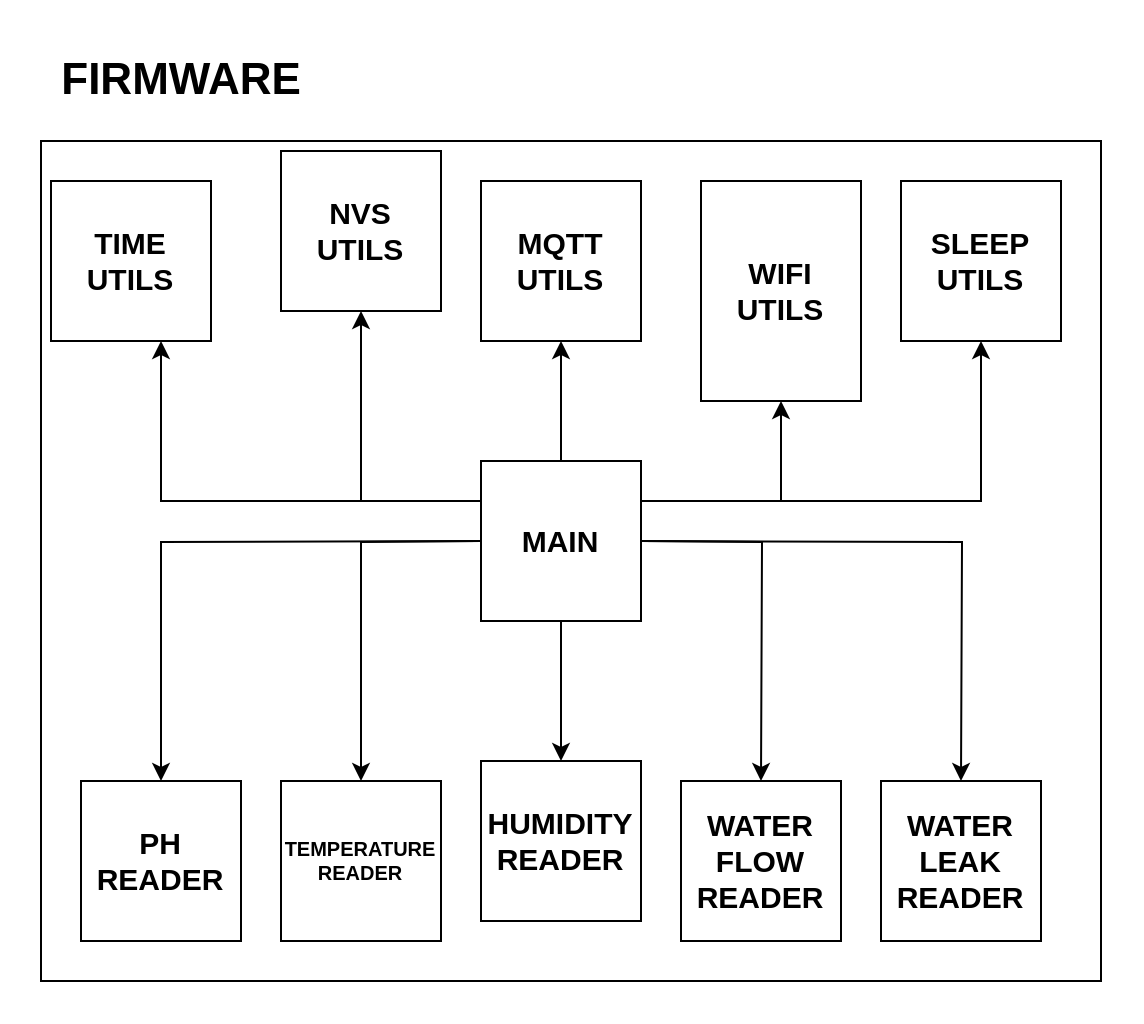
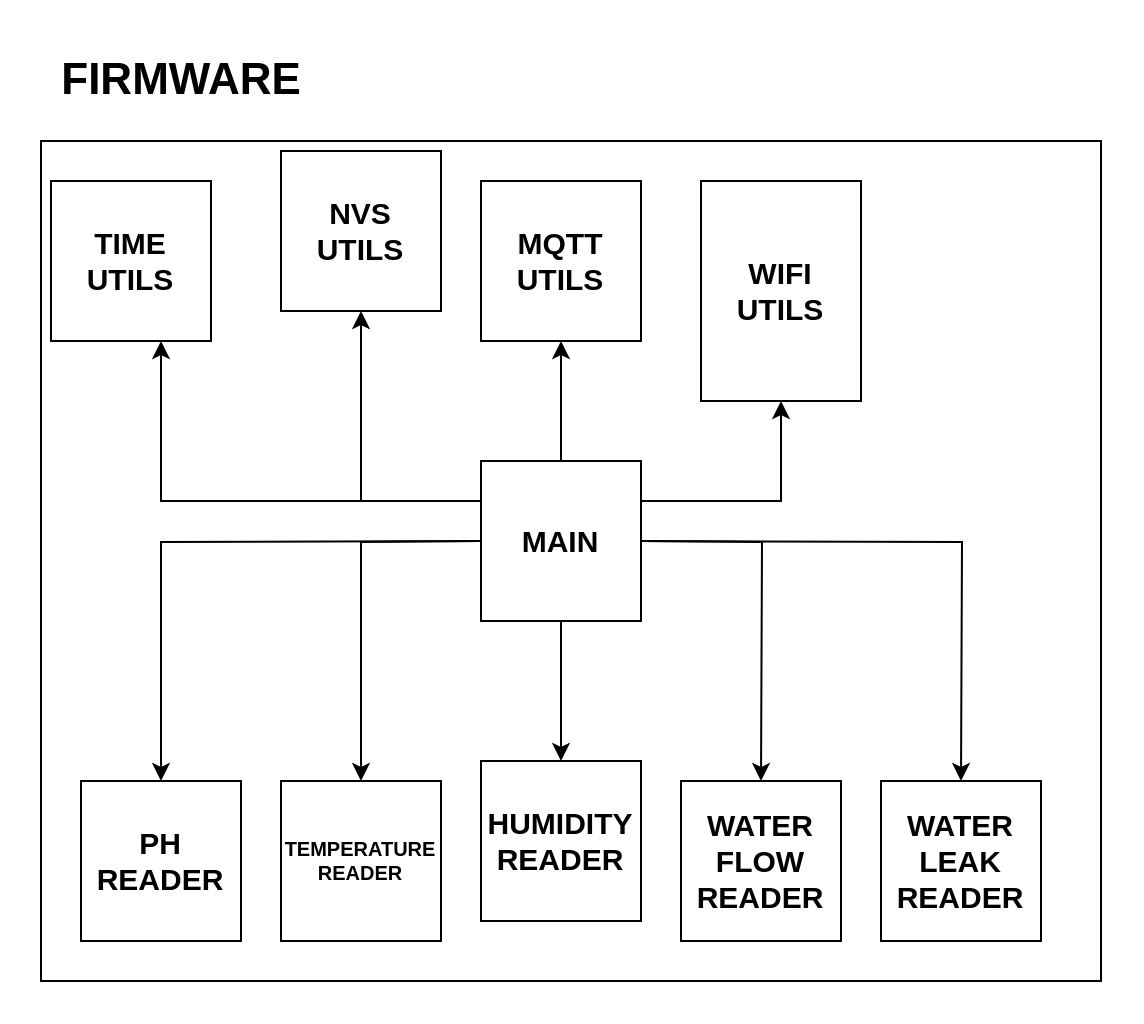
(981, 261) -> none
(956, 501) -> none
